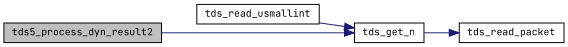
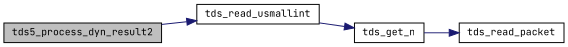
(253, 33) -> (174, 23)
